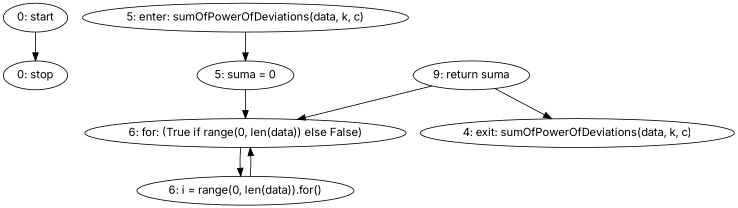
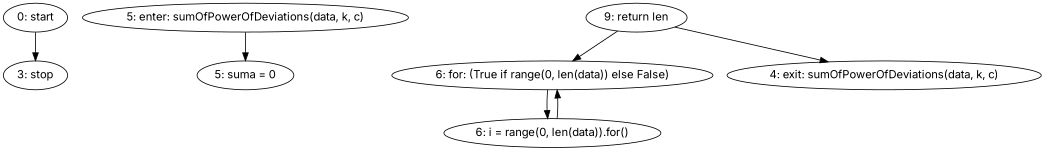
(35, 75) -> (35, 75)
(471, 75) -> (637, 18)
(245, 100) -> none
